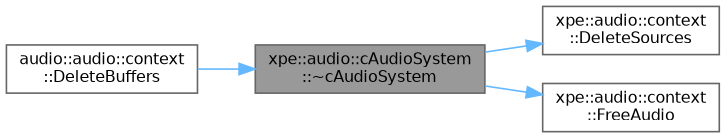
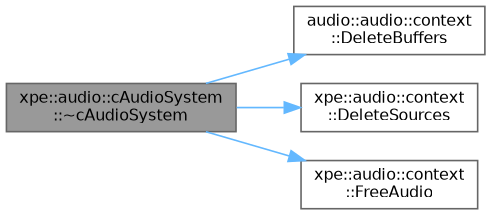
(218, 69) -> (248, 71)
